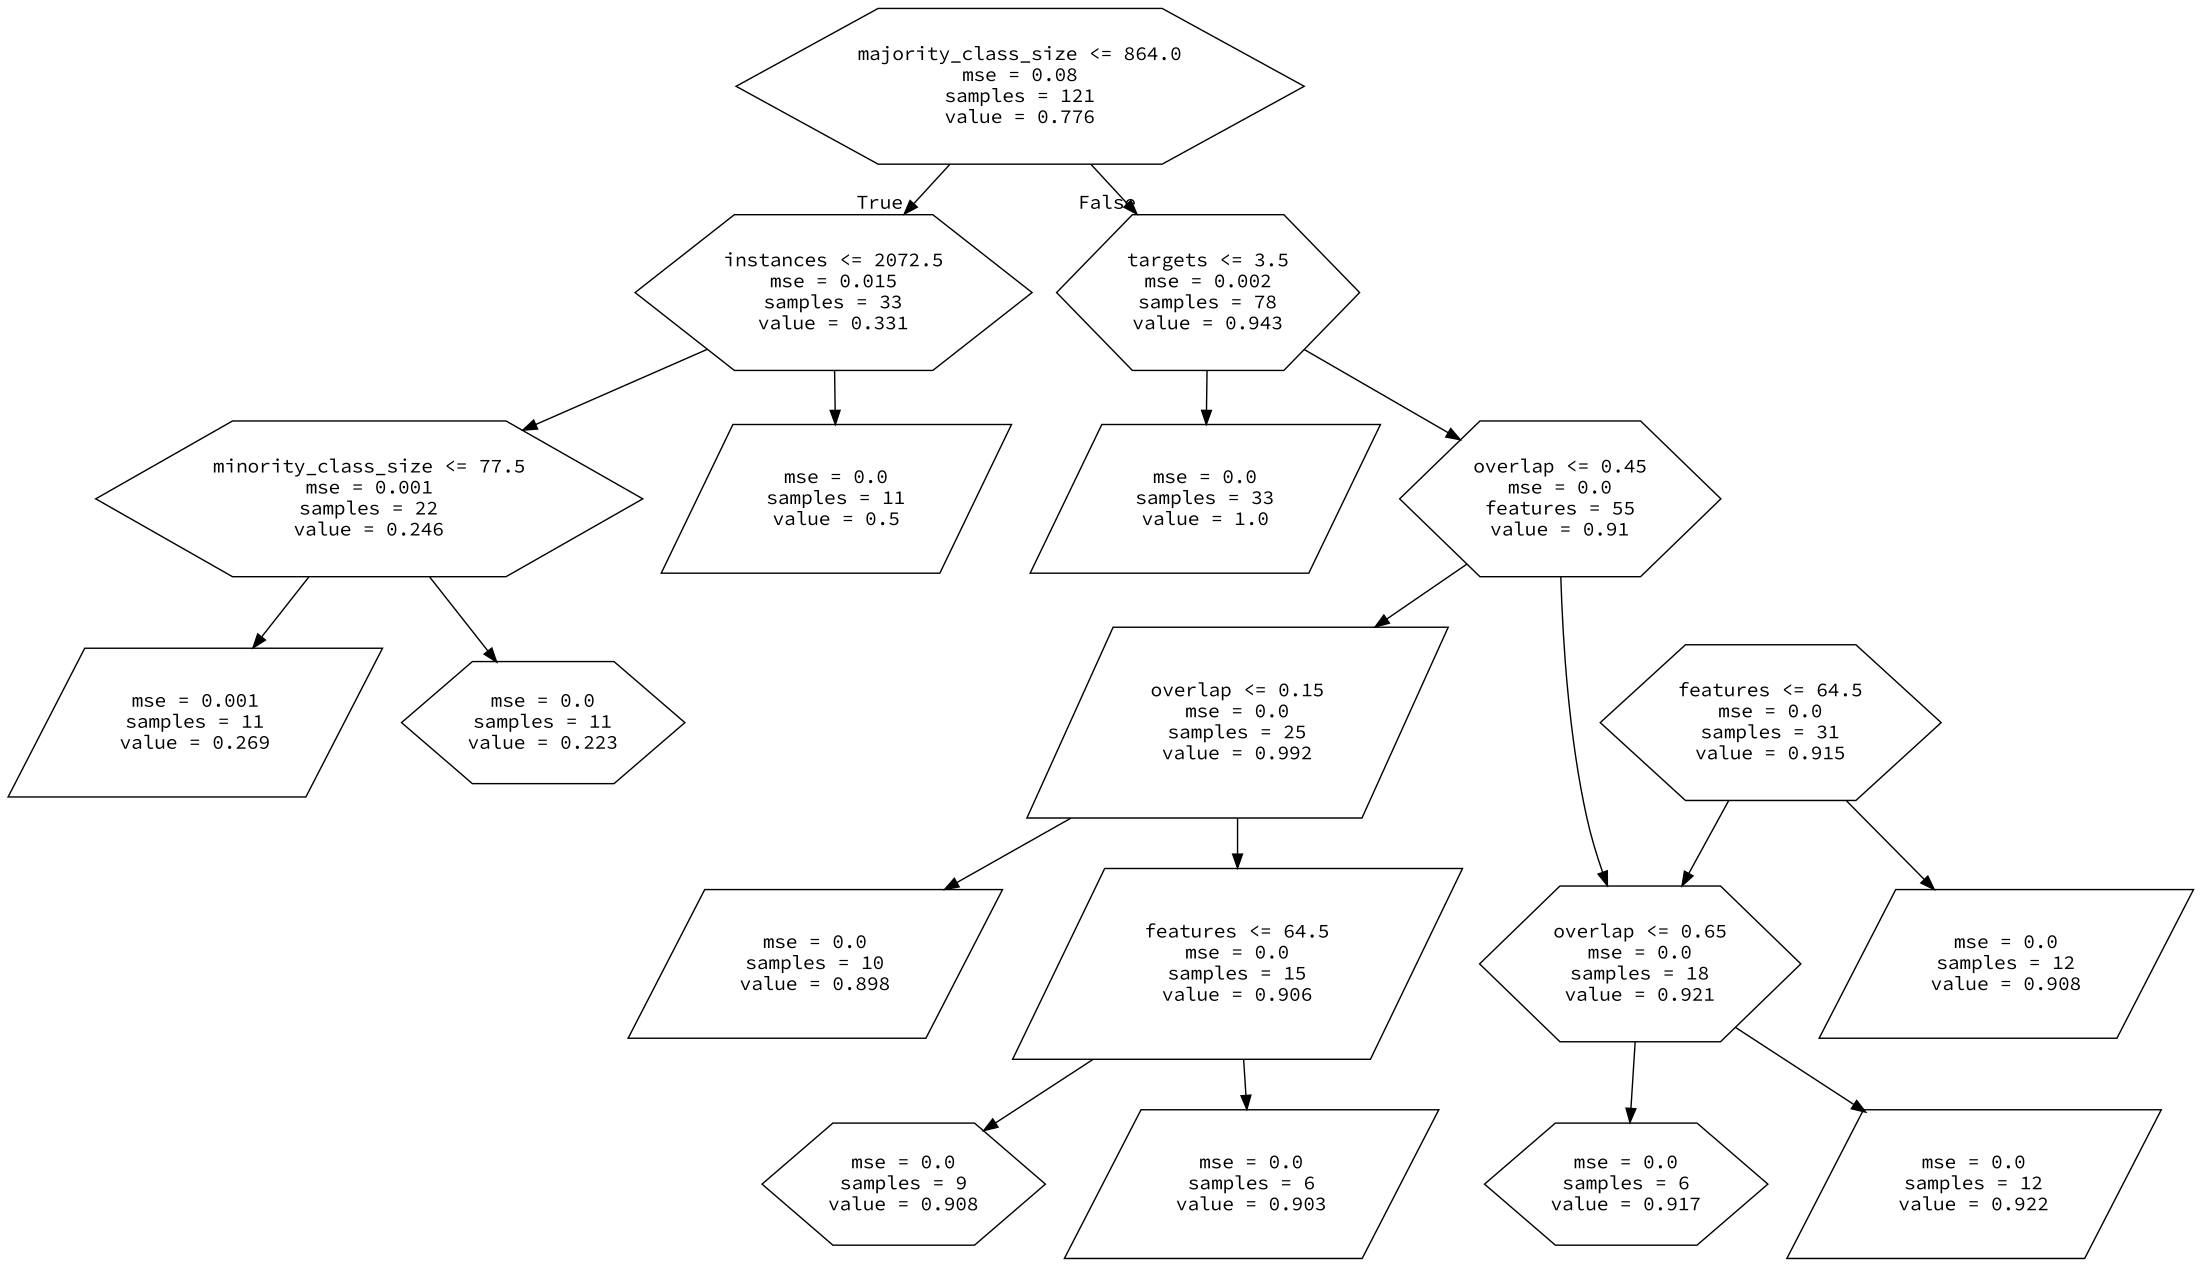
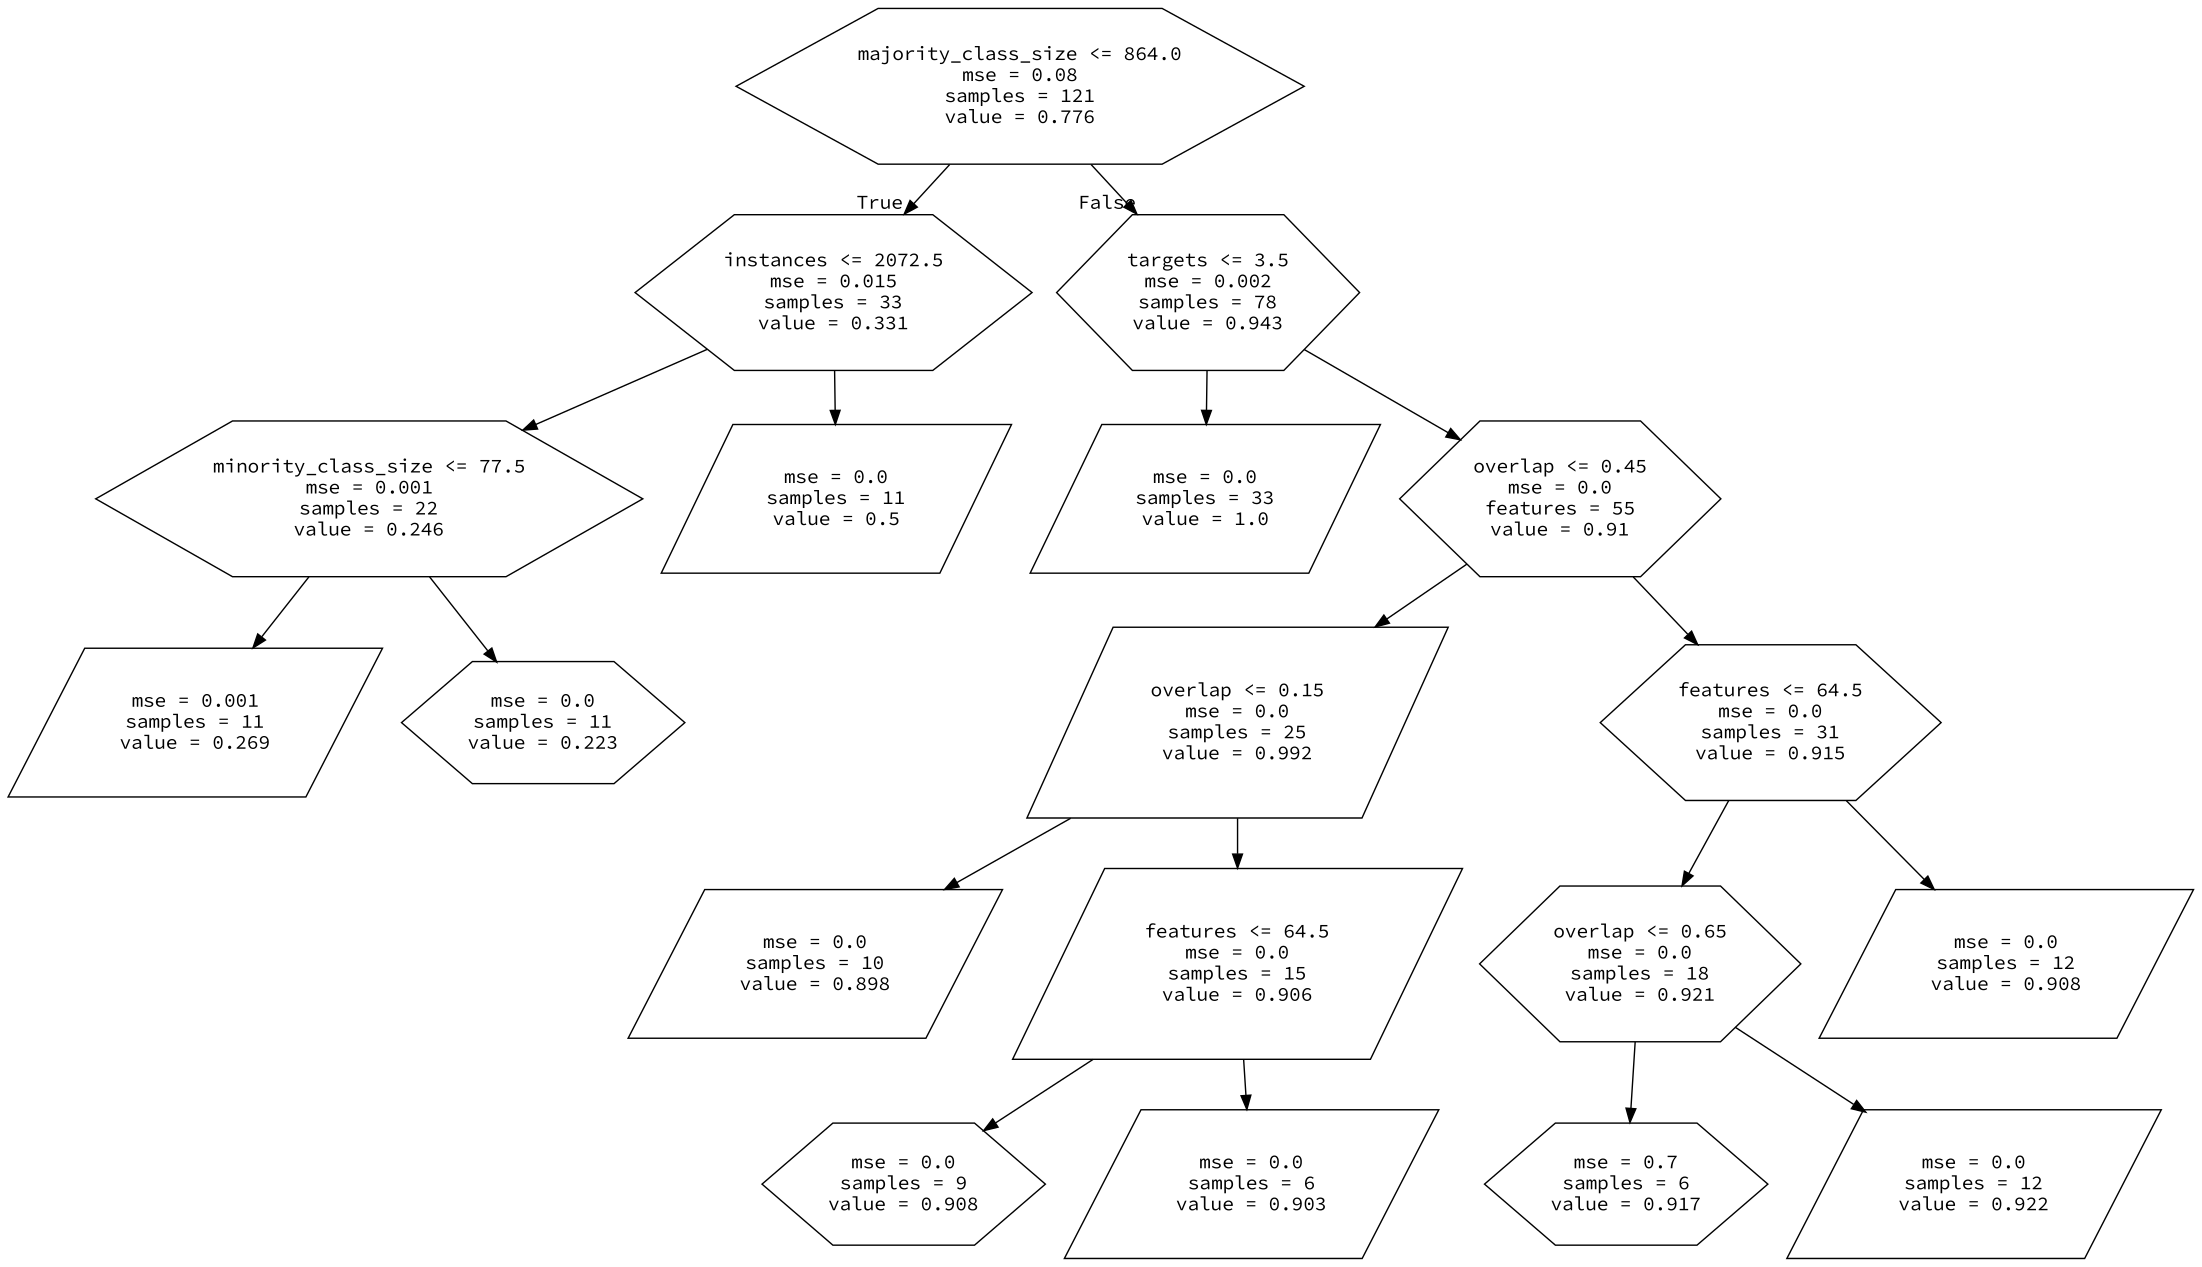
(1572, 726) -> (1661, 606)
(1626, 1184) -> (1626, 1184)
